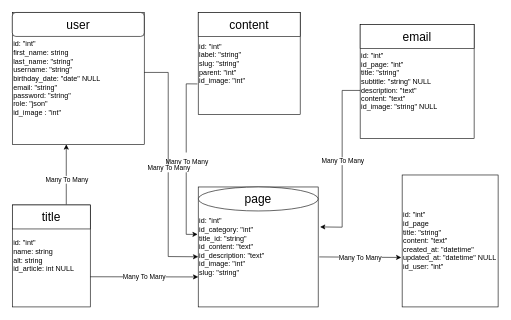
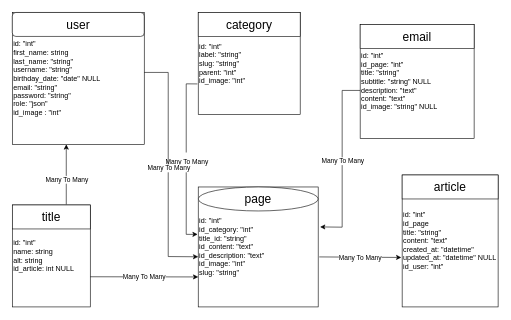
(249, 24) -> (249, 24)
none -> (450, 187)
